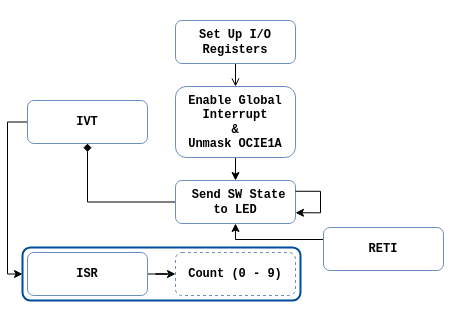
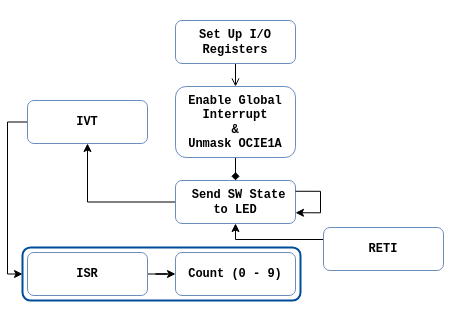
(88, 152) -> (88, 152)
(236, 172) -> (236, 171)
(236, 274) -> (236, 274)
